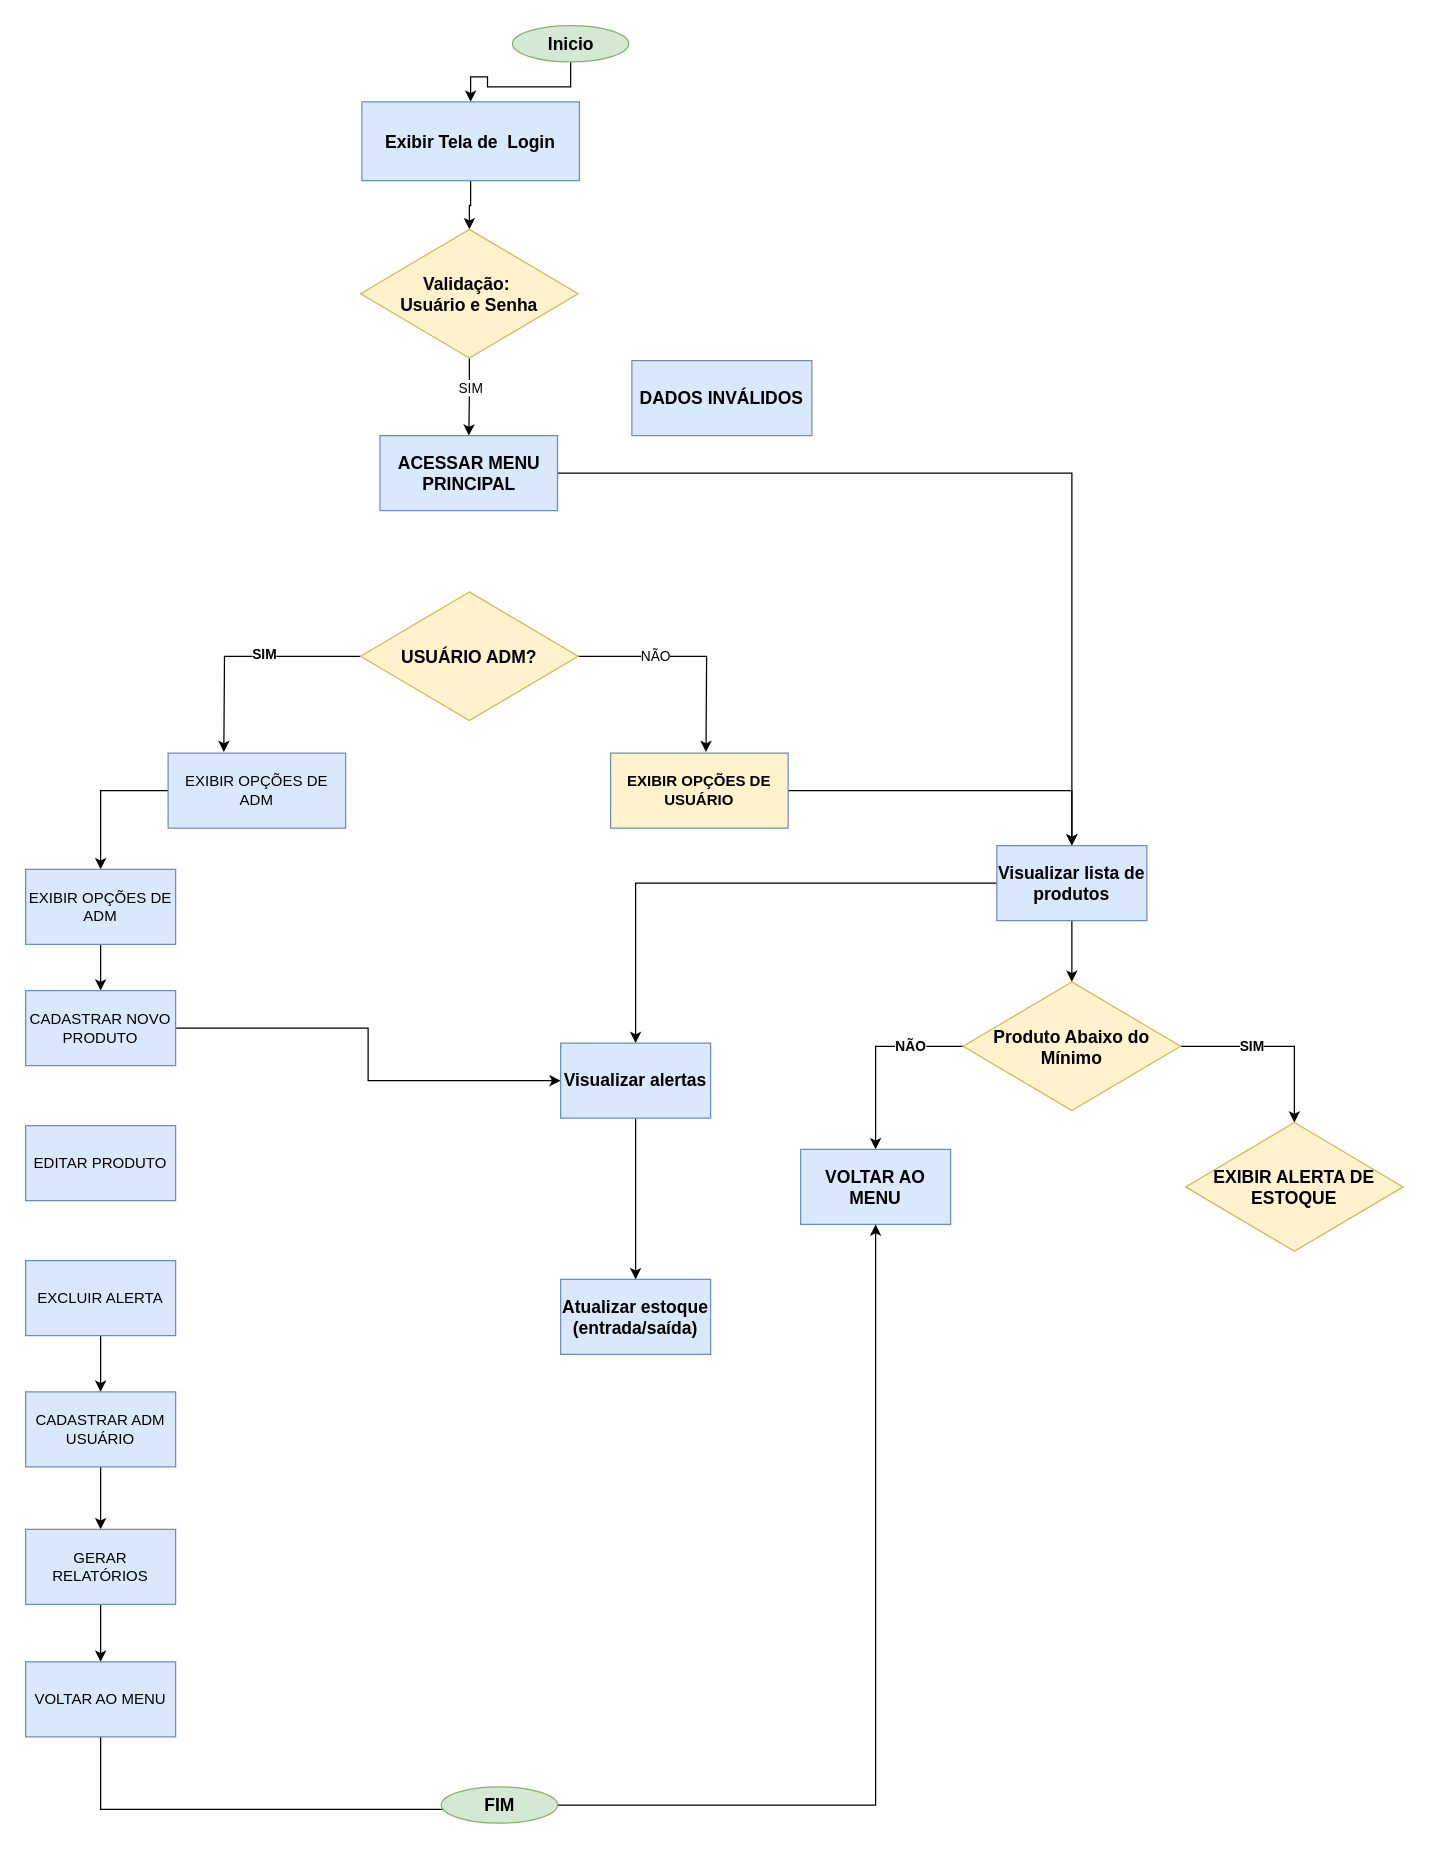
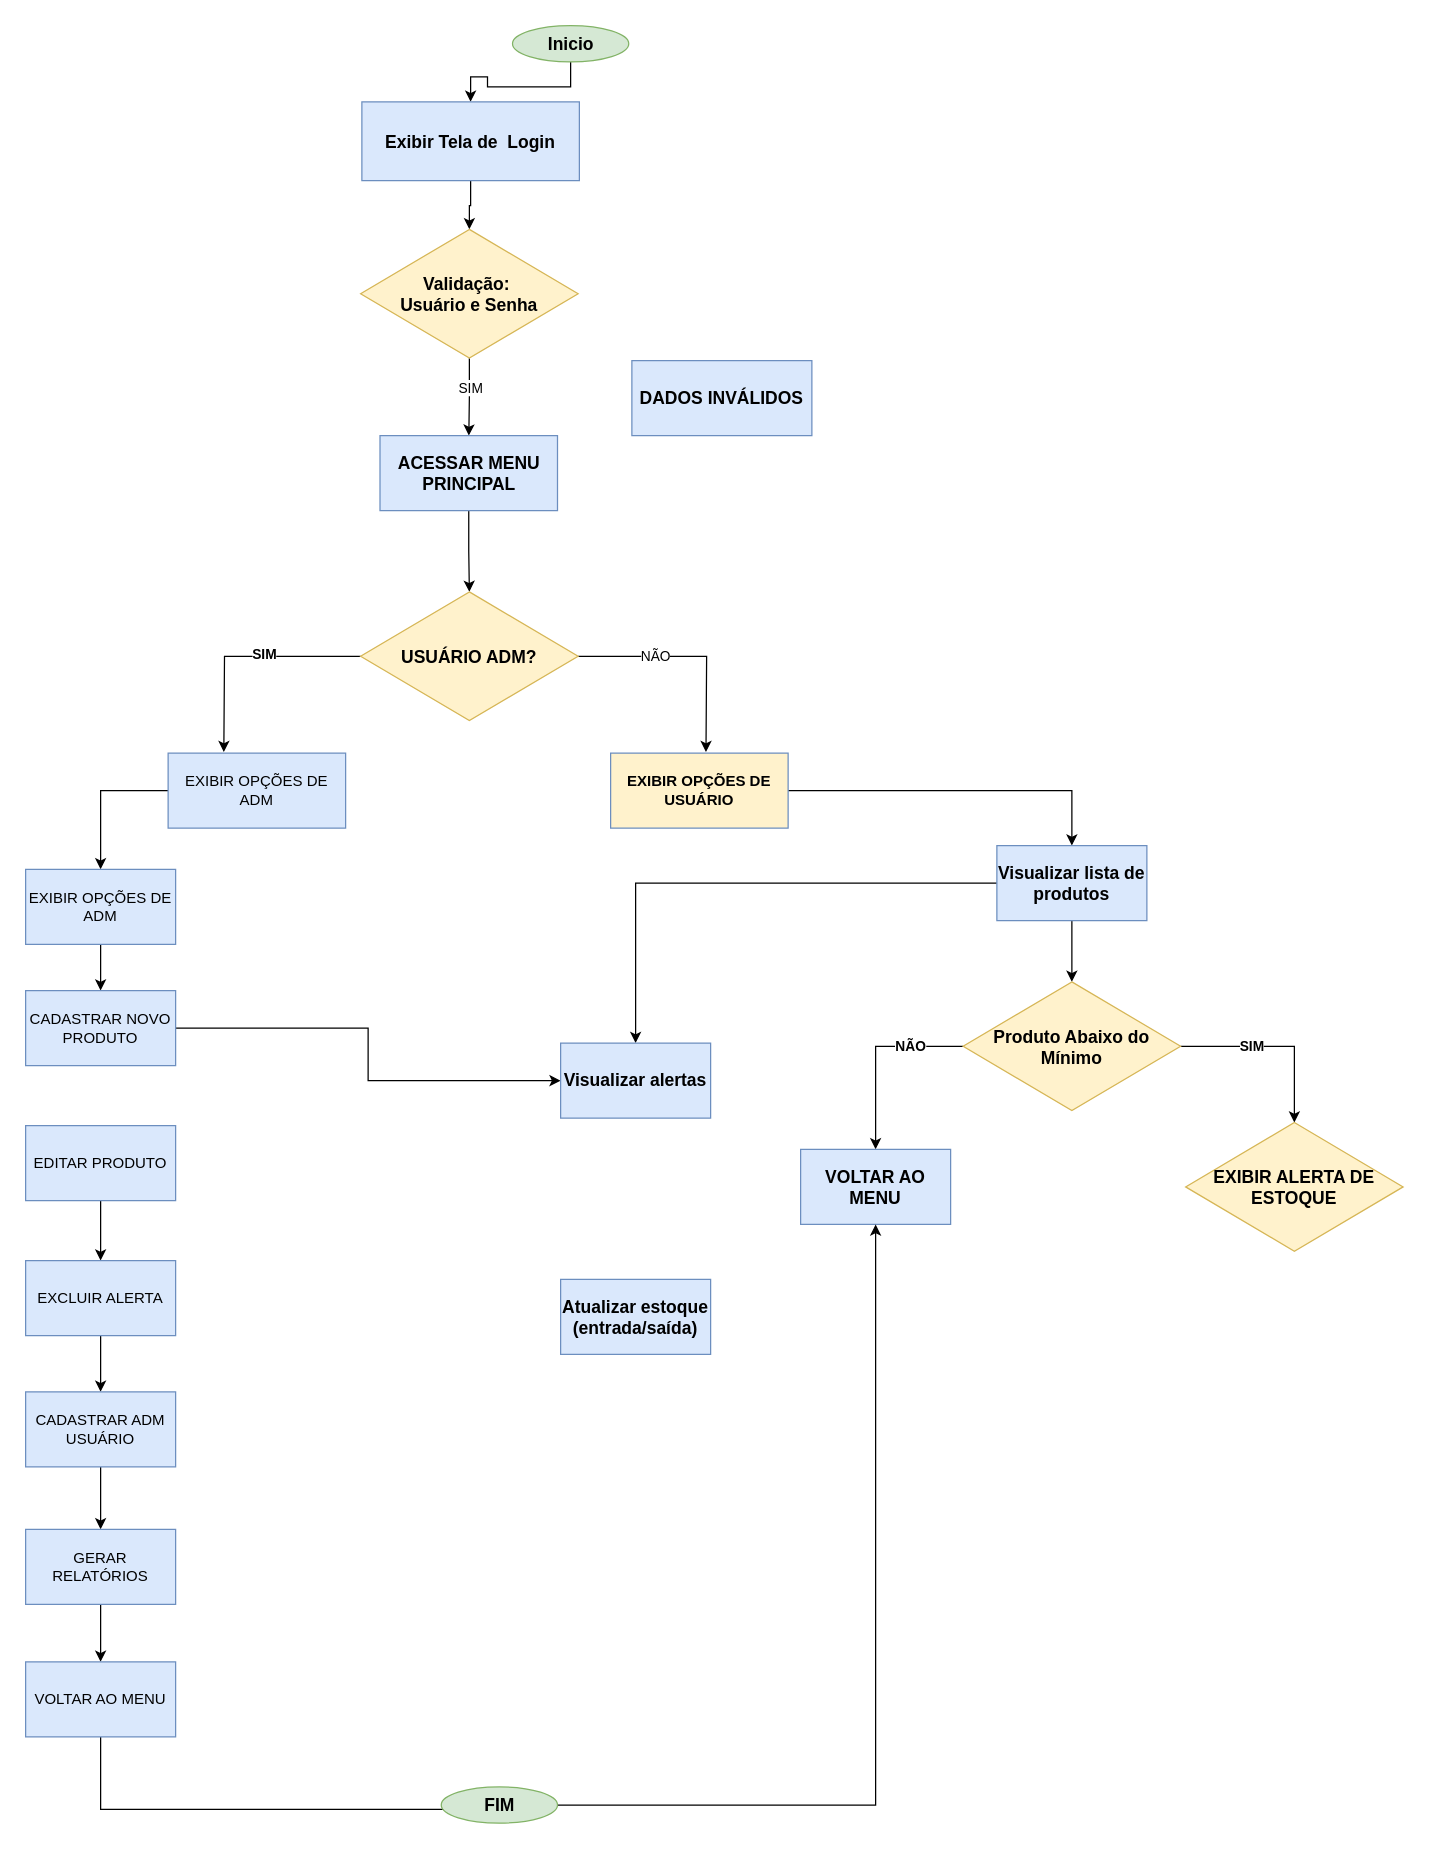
(972, 473) -> (469, 547)
(636, 1194) -> none
none -> (101, 1227)
